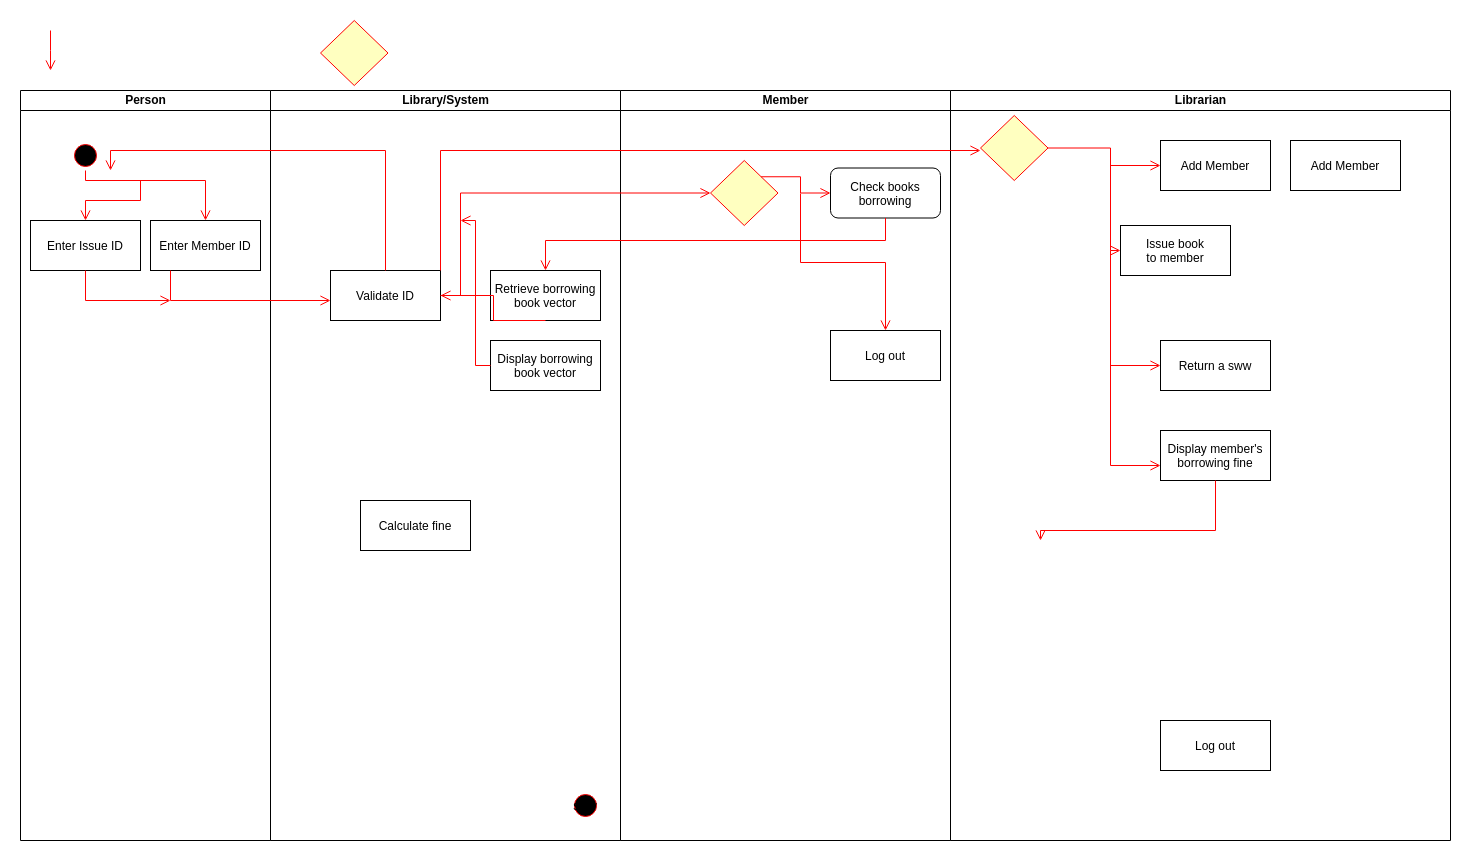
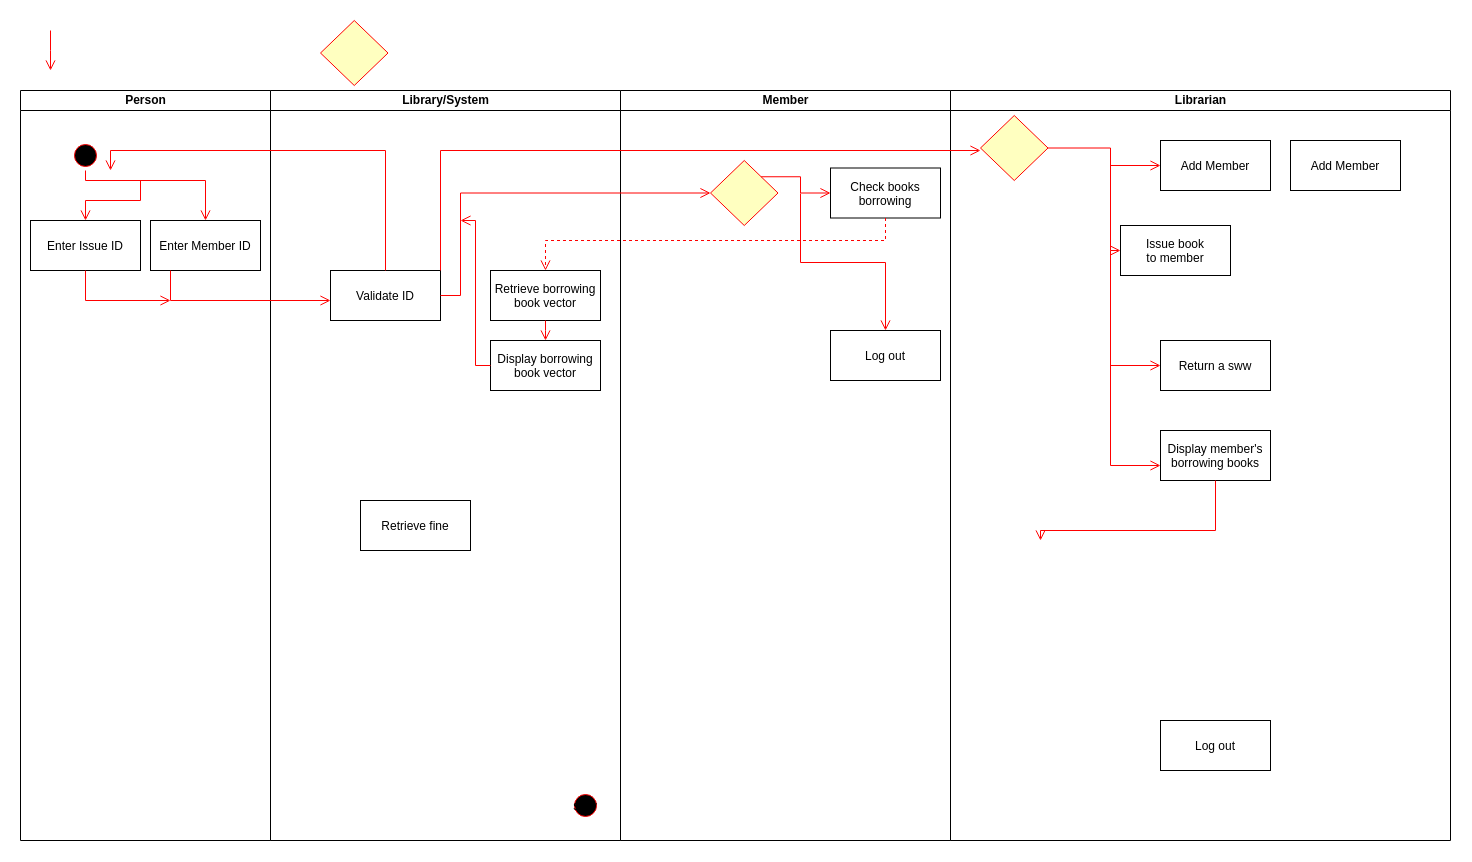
(886, 193) -> (886, 193)
(713, 241) -> (713, 241)
(494, 319) -> (546, 329)
(1215, 449) -> (1215, 449)
(415, 526) -> (415, 526)
